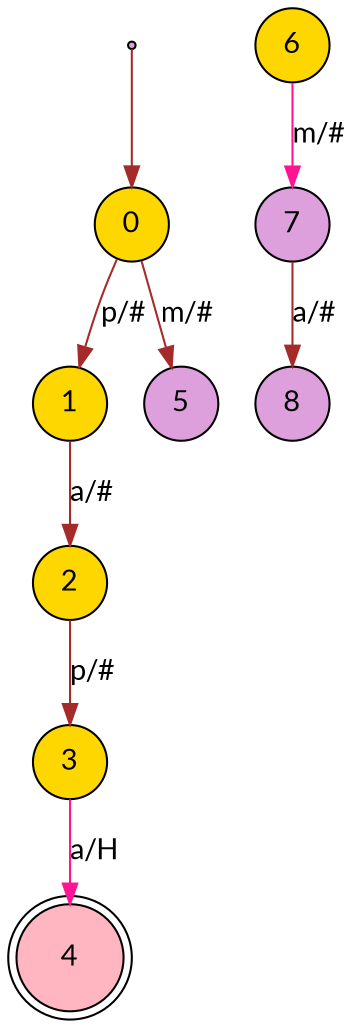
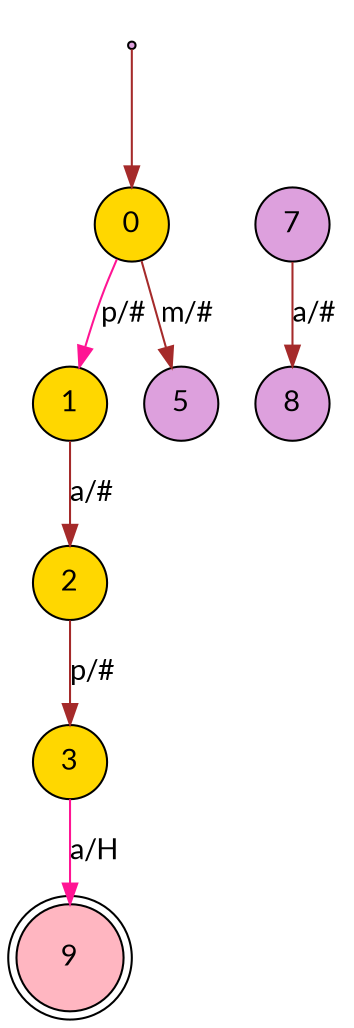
(292, 45) -> none
(100, 302) -> (100, 302)
(70, 958) -> (70, 958)
